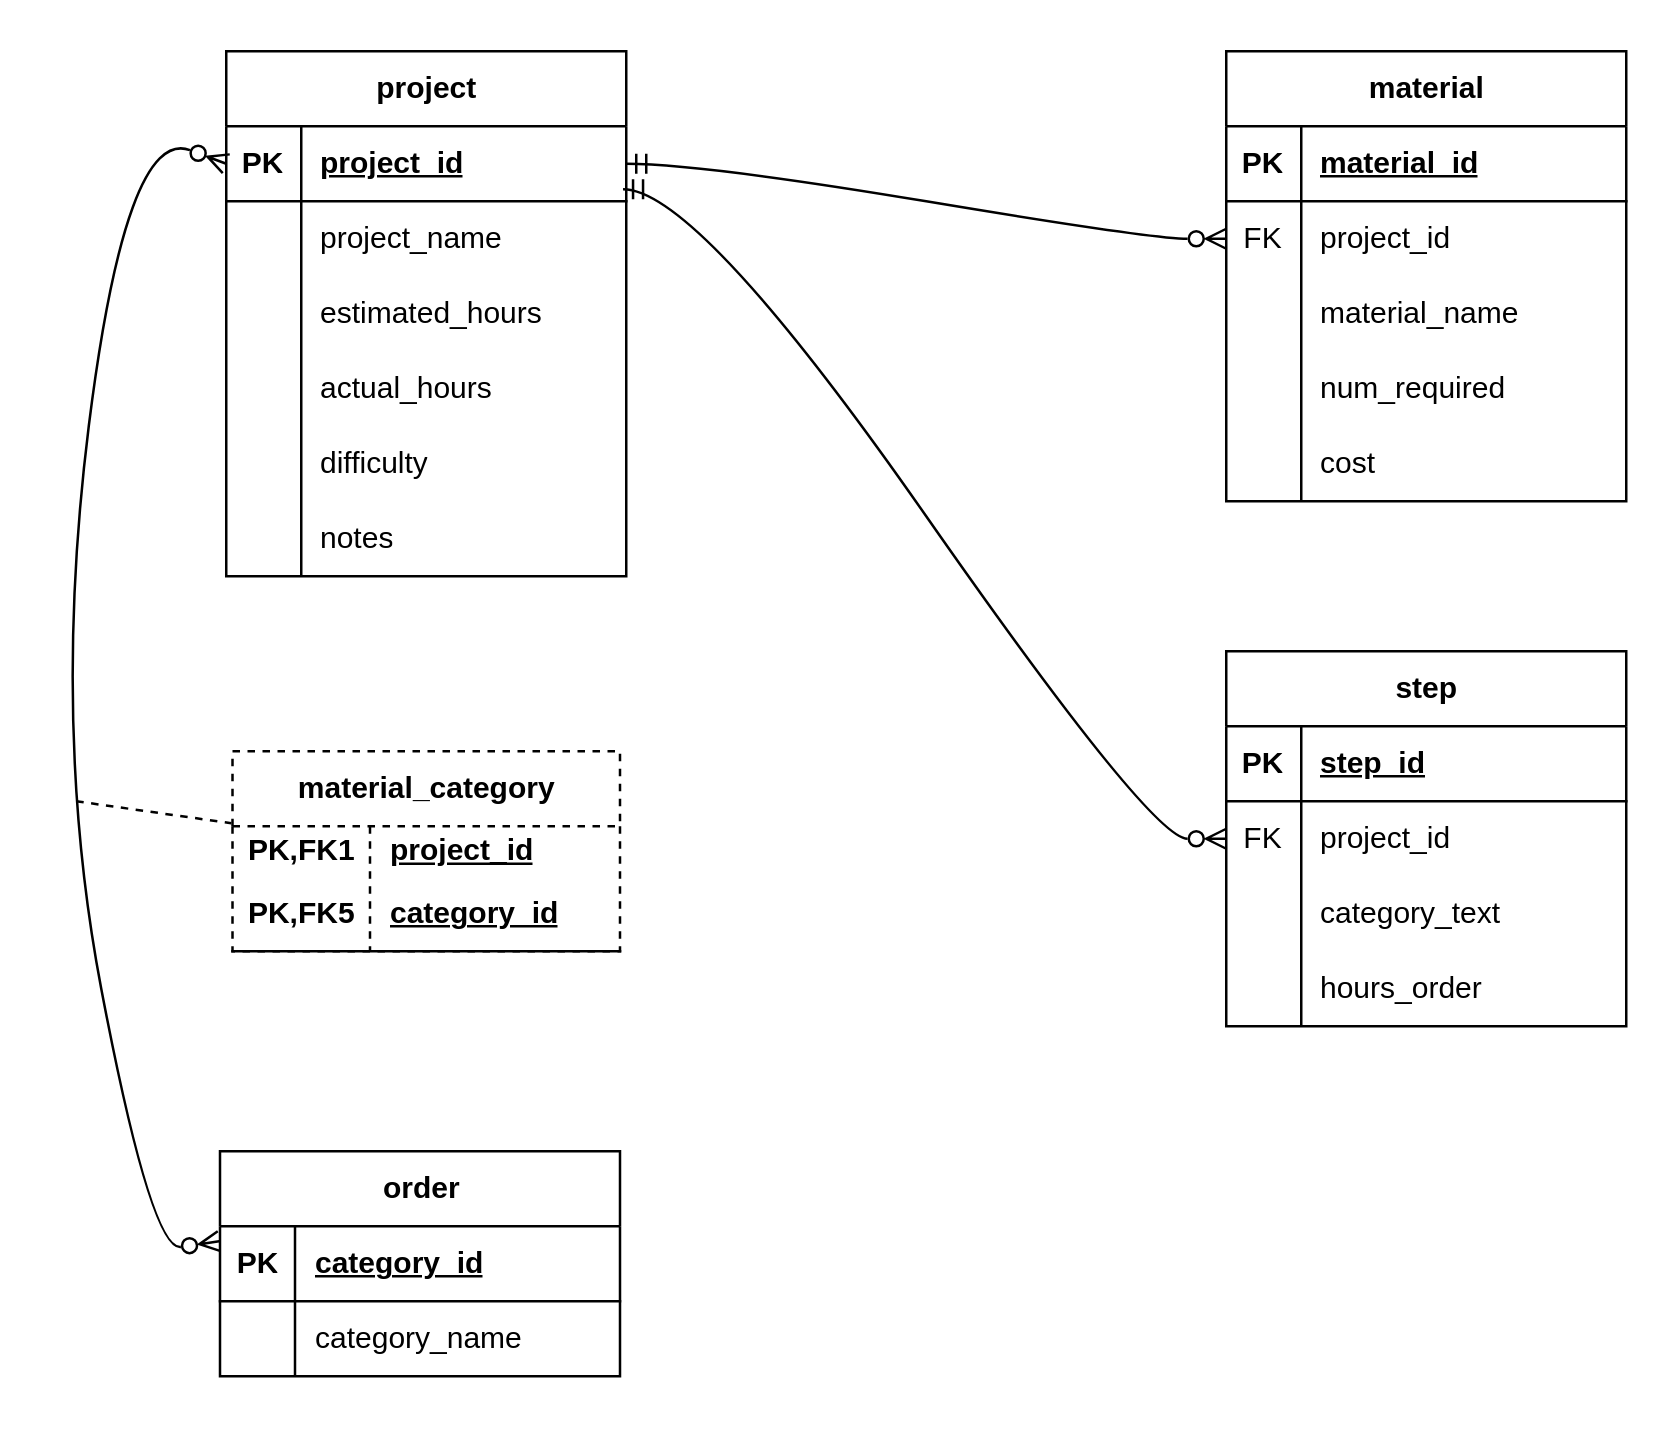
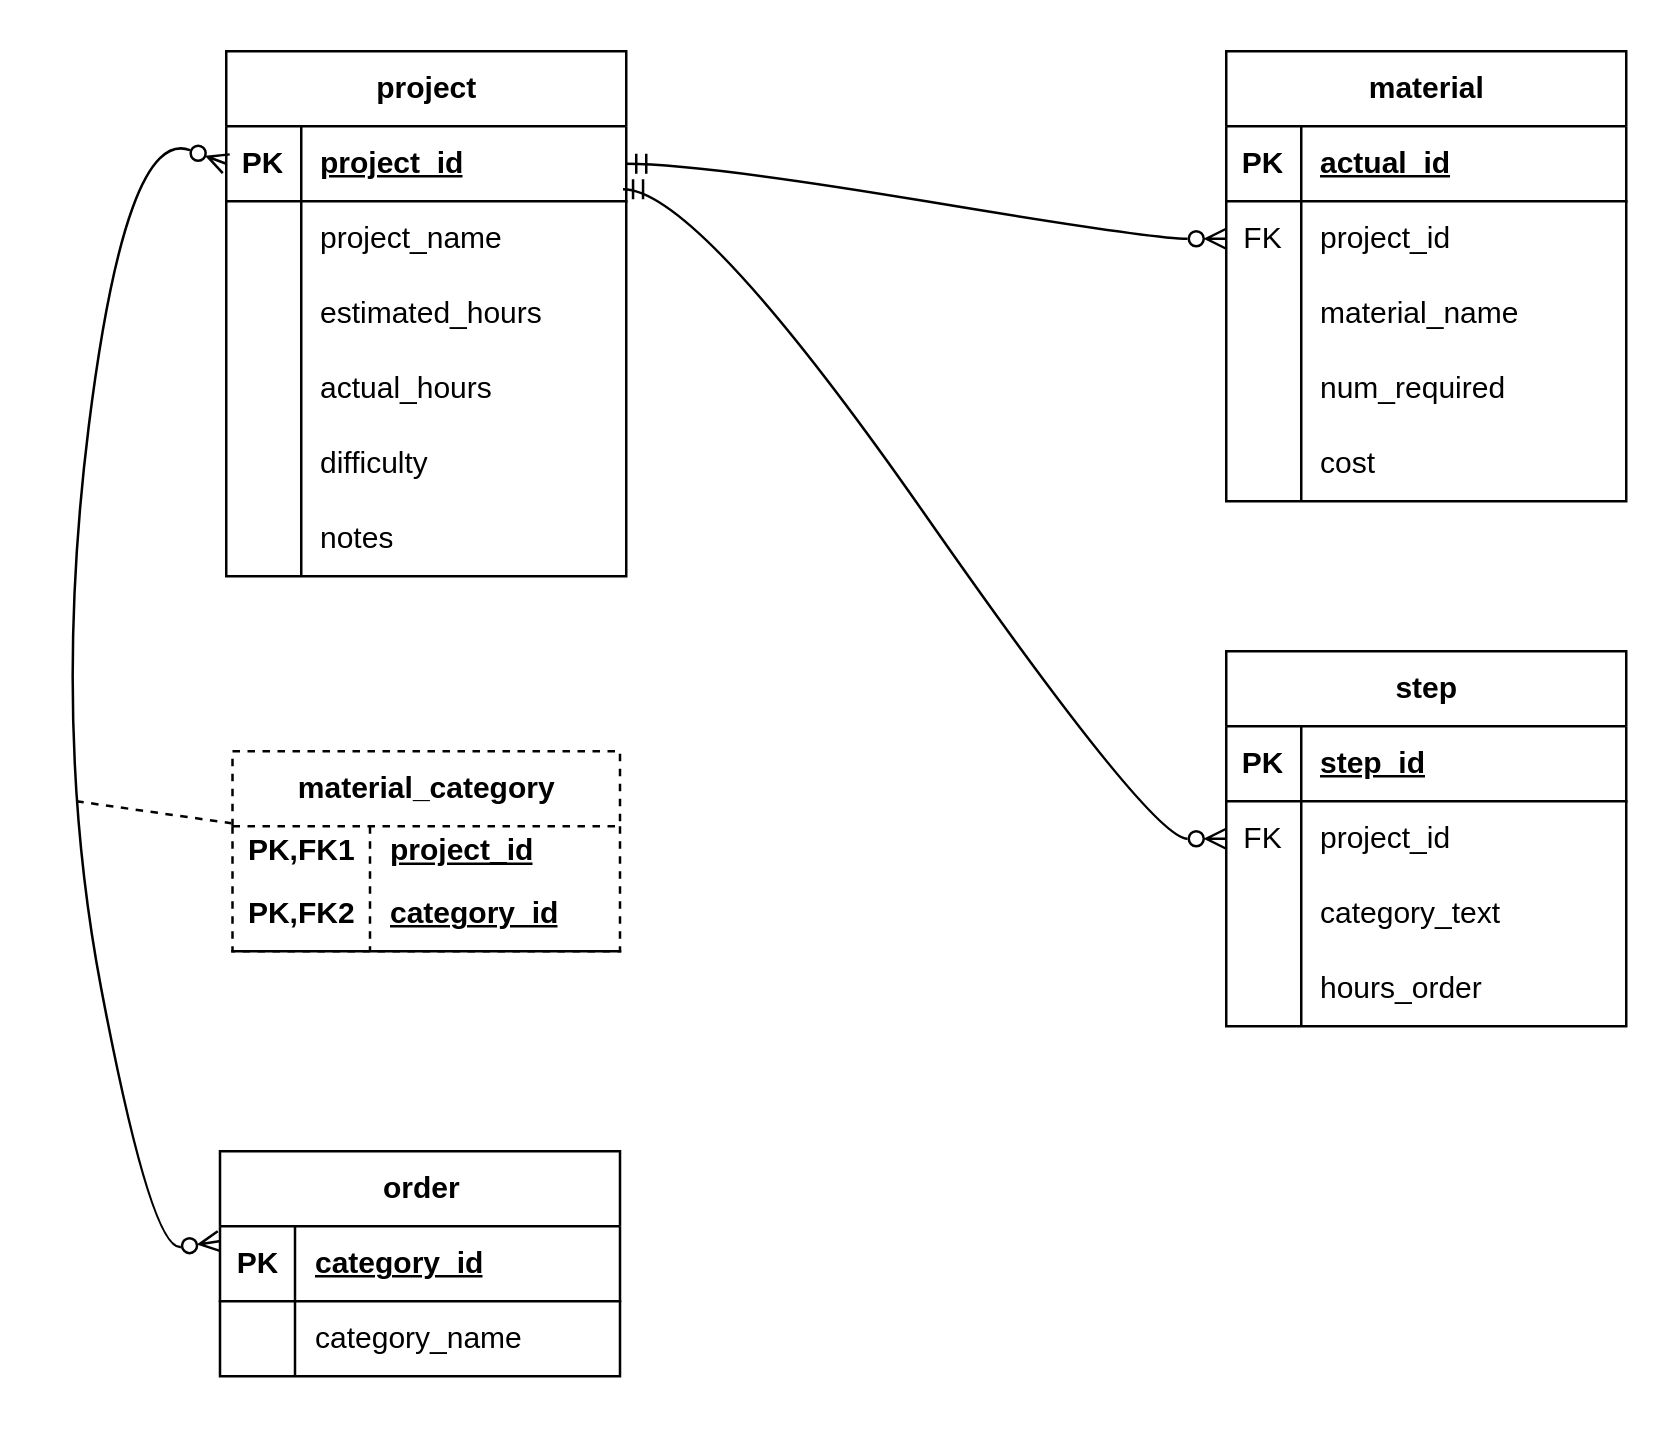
(1402, 164) -> (1389, 164)
(303, 914) -> (303, 914)
